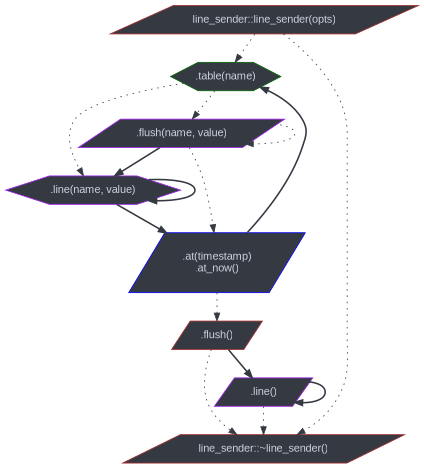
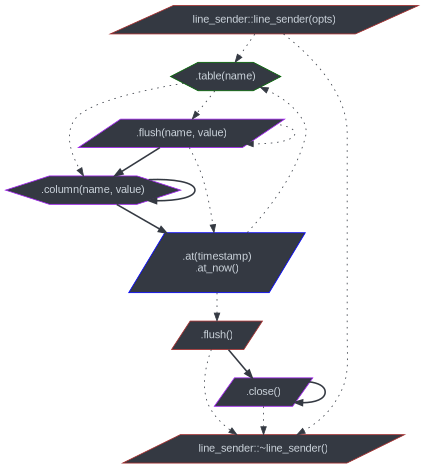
(297, 160) -> (297, 160)
(93, 190) -> (93, 190)
(264, 392) -> (264, 392)
